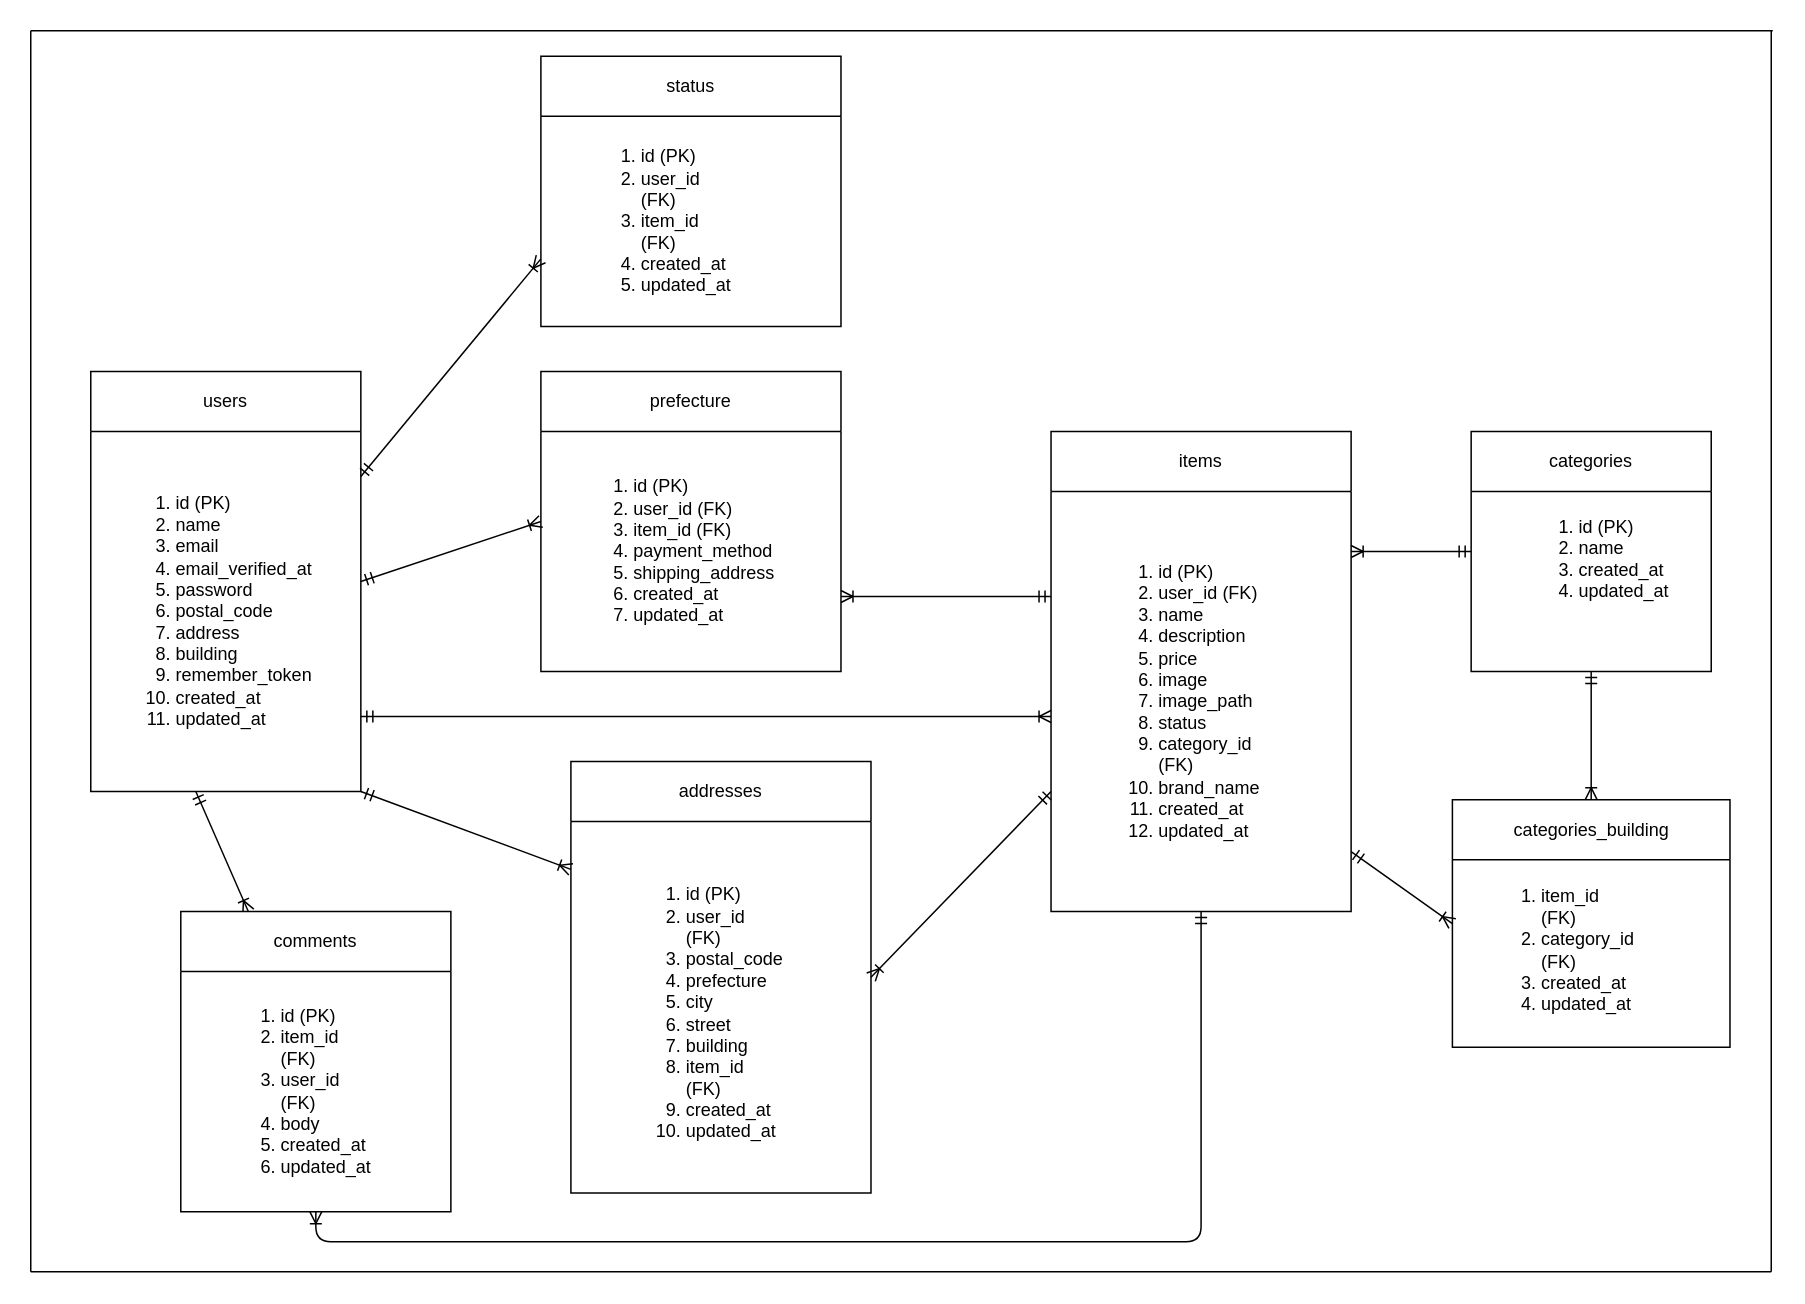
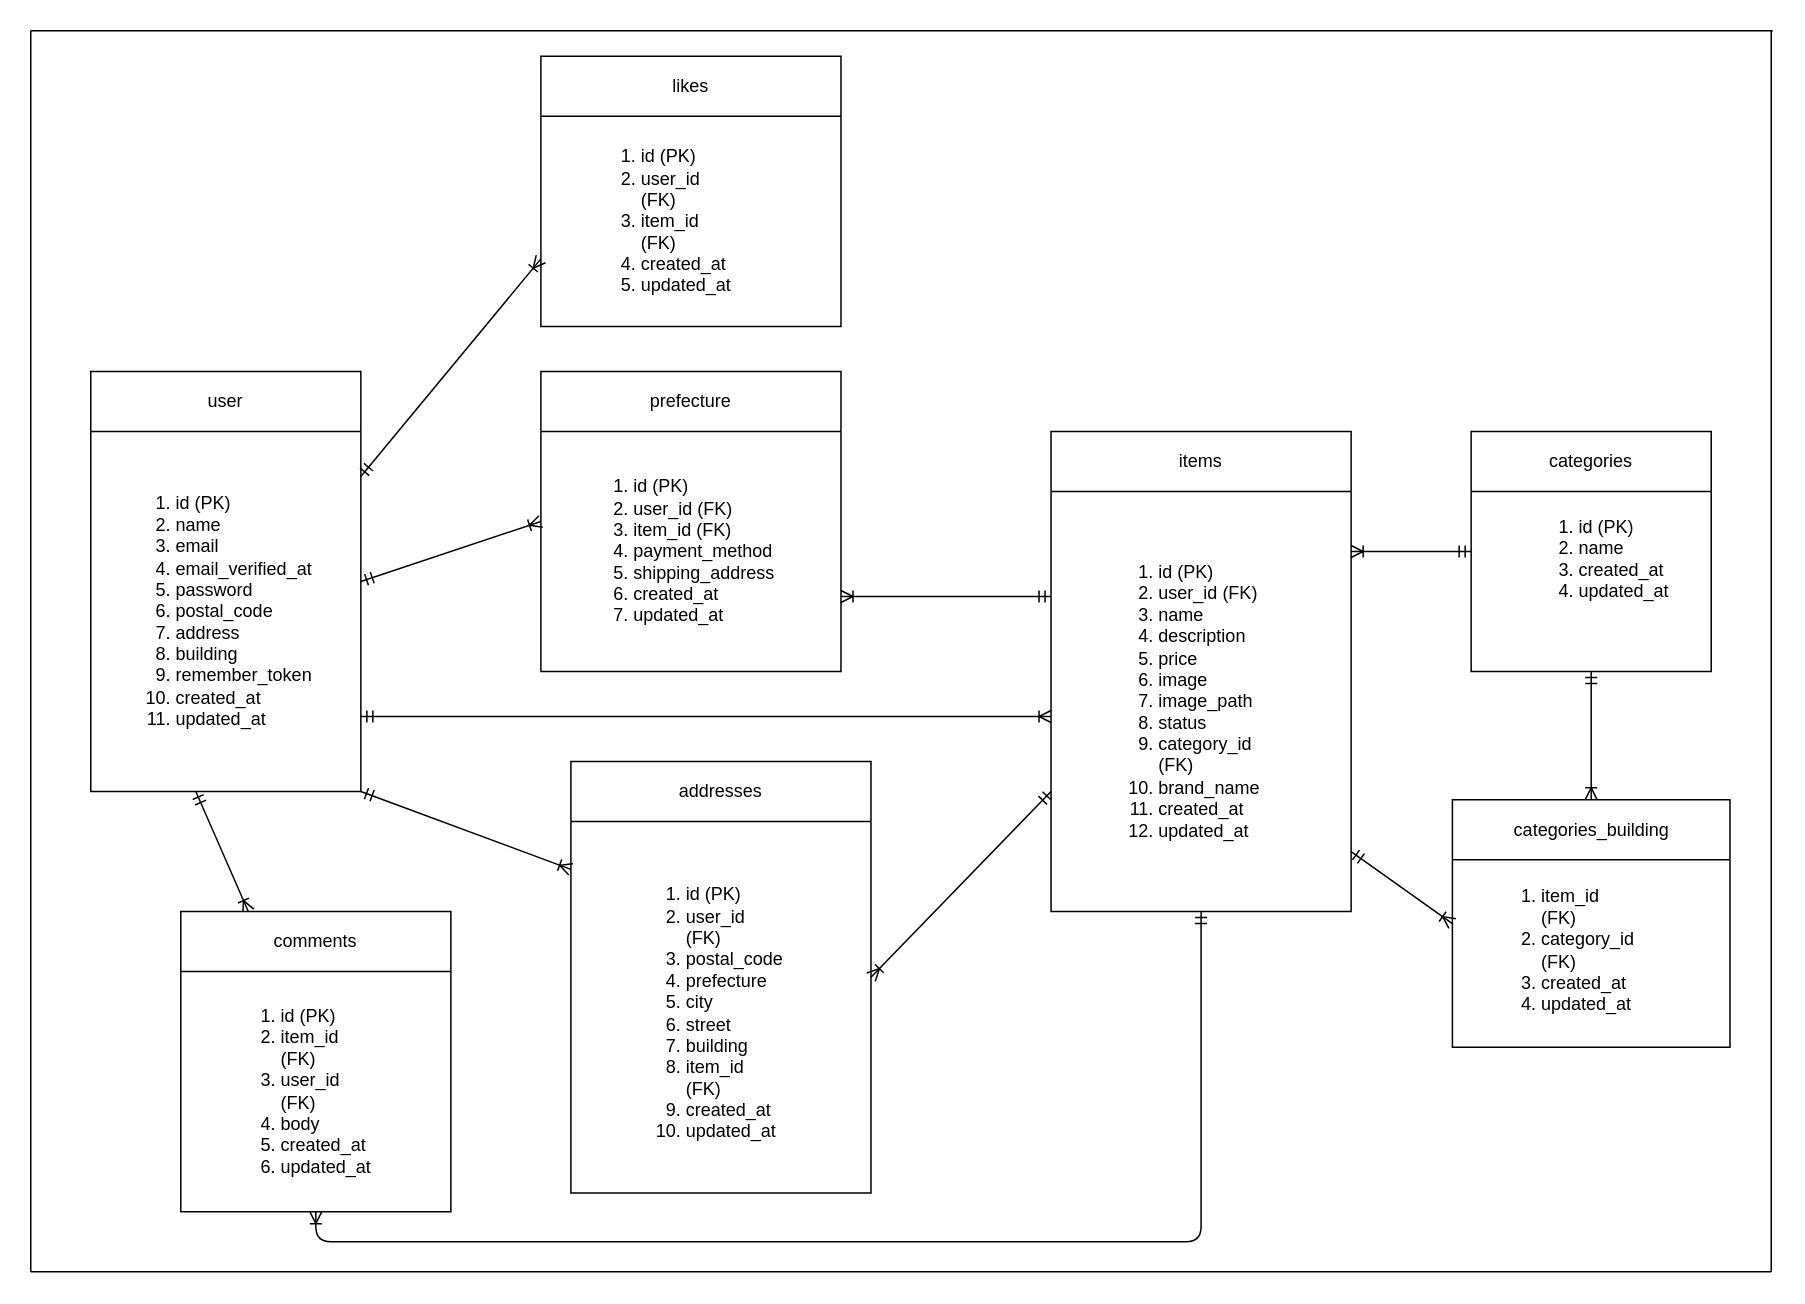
(691, 86) -> (691, 86)
(226, 401) -> (226, 401)
